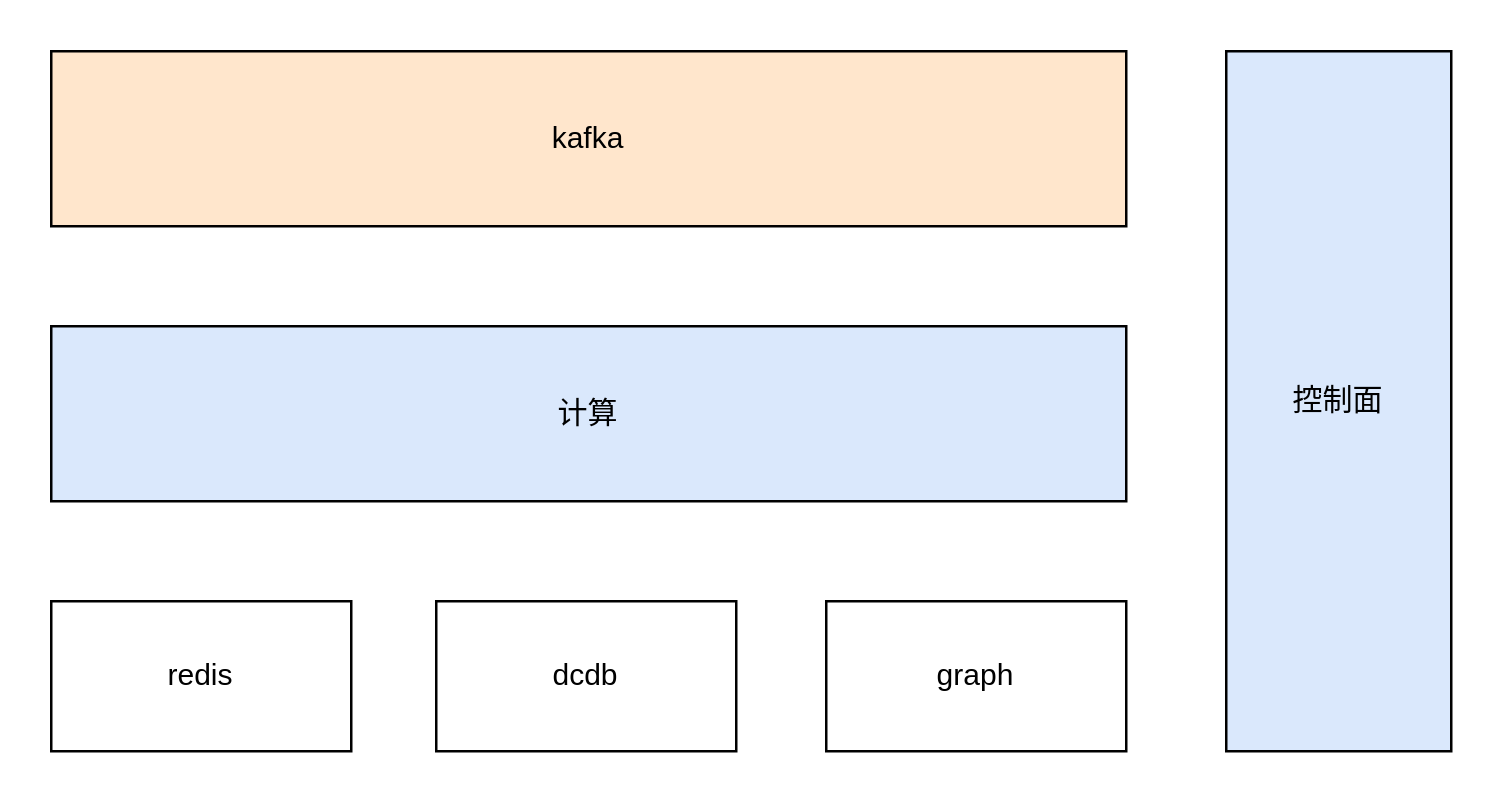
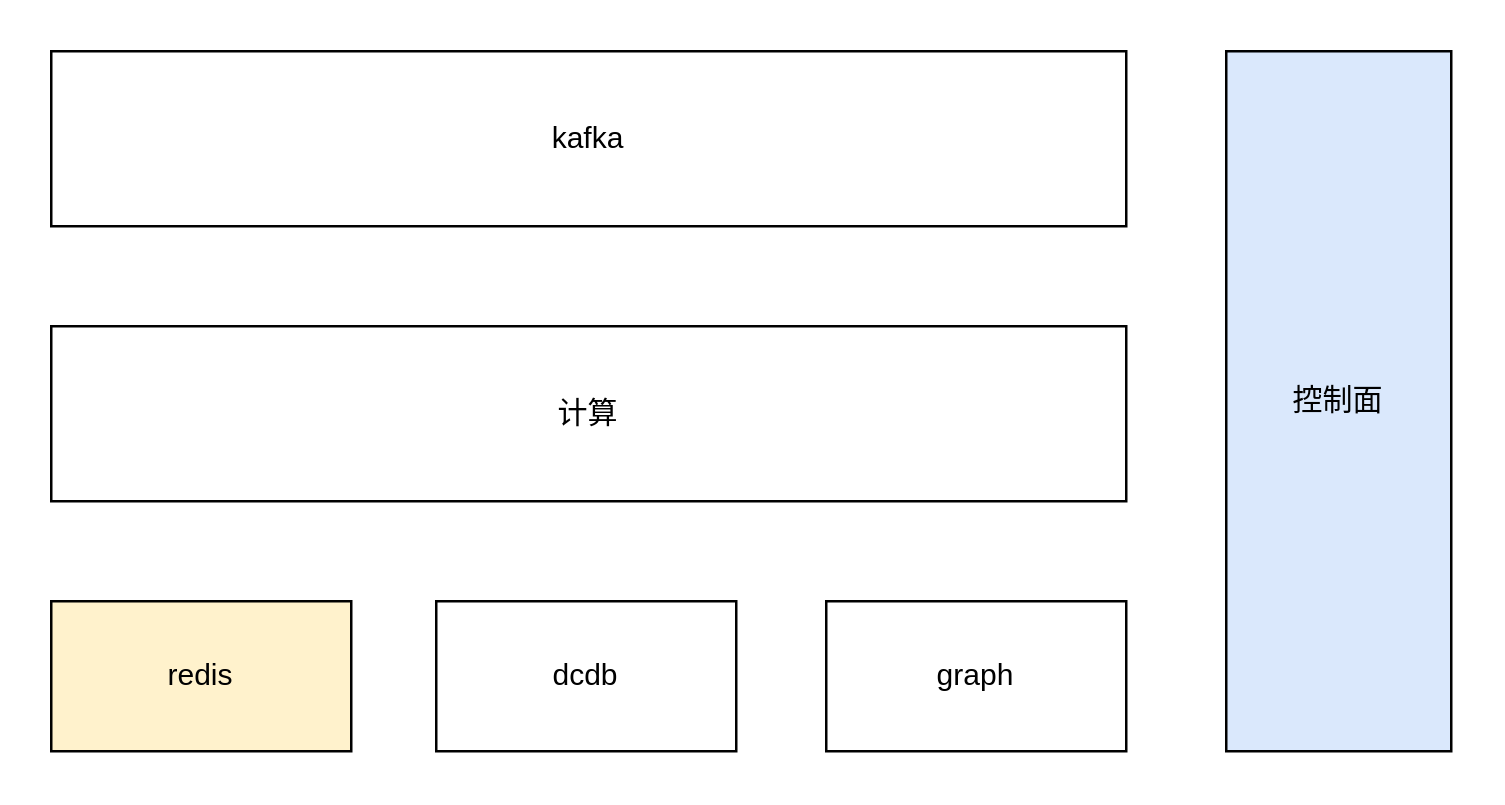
(589, 139) -> (589, 139)
(589, 414) -> (589, 414)
(201, 676) -> (201, 676)
